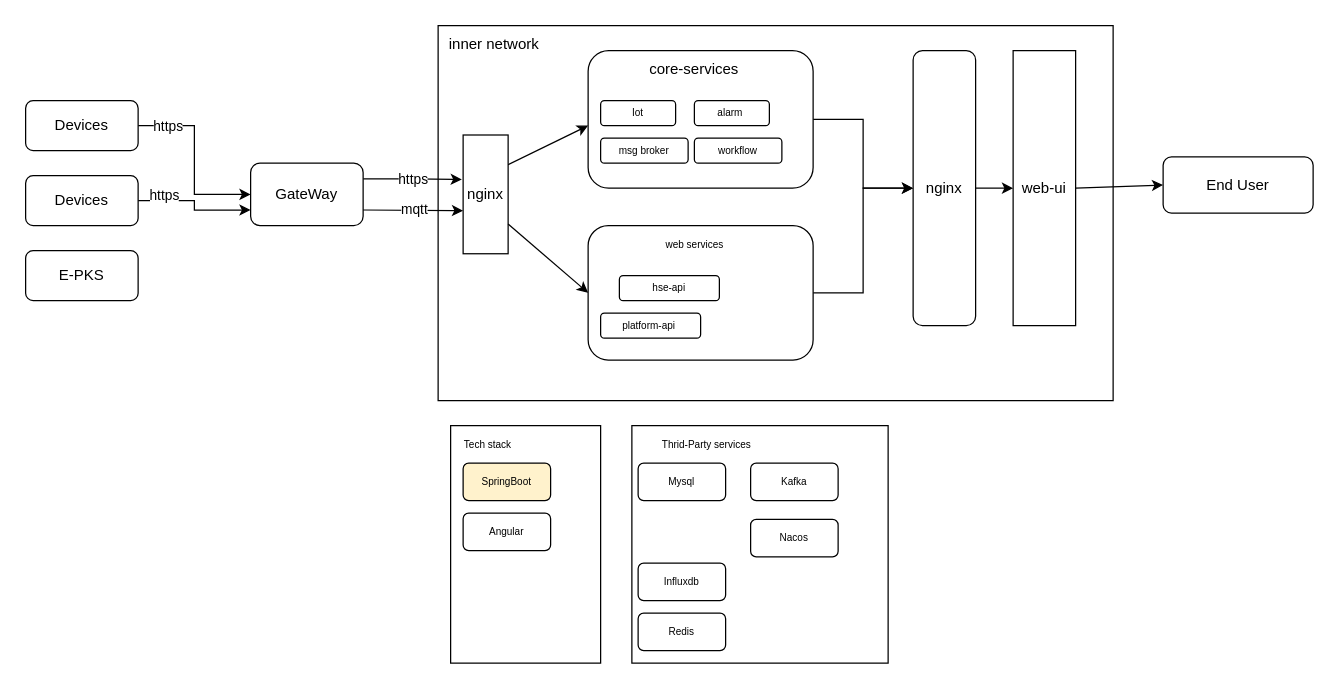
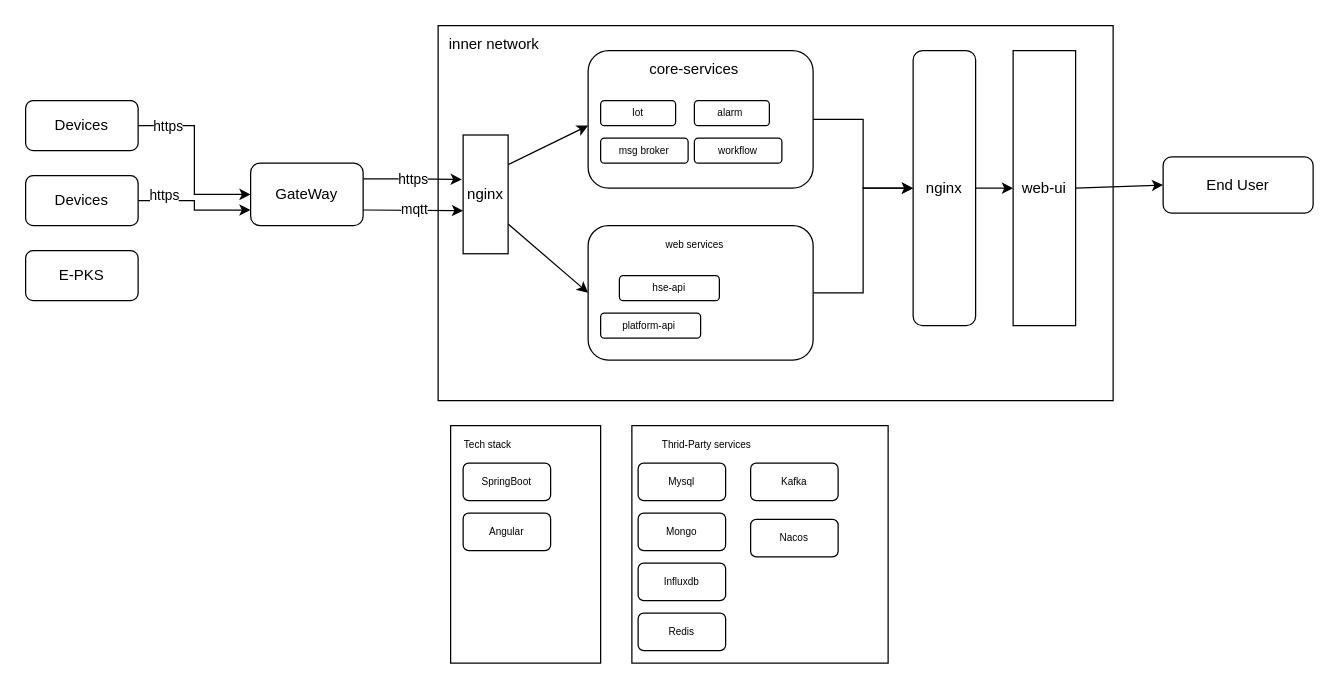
(507, 482) -> (507, 482)
none -> (682, 532)
